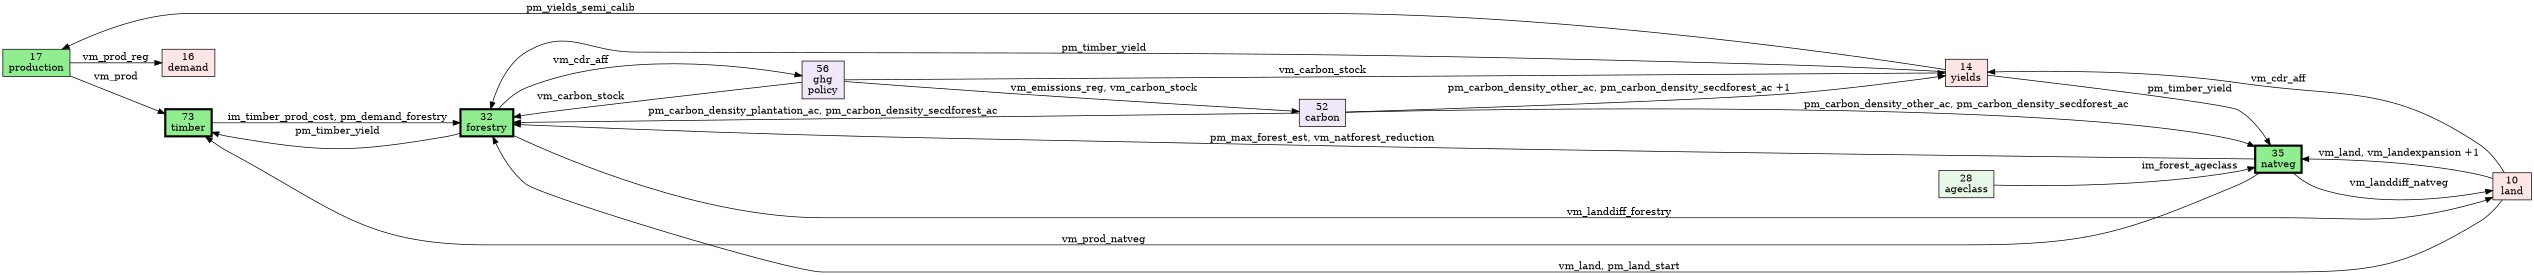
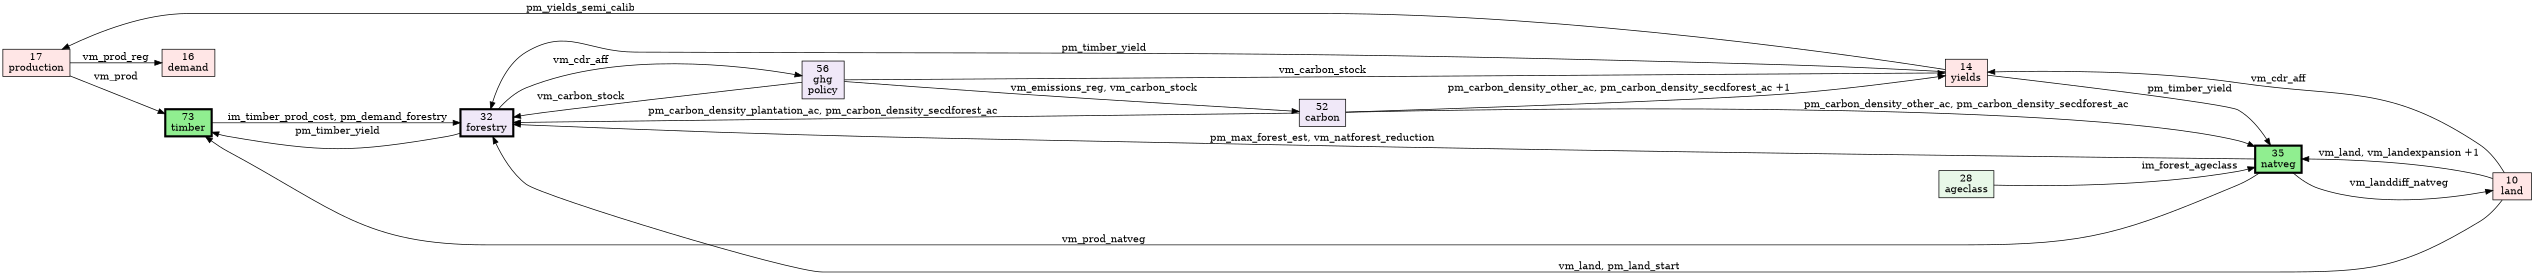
(36, 63) -> (36, 63)
(487, 123) -> (487, 123)
(1494, 218) -> none
